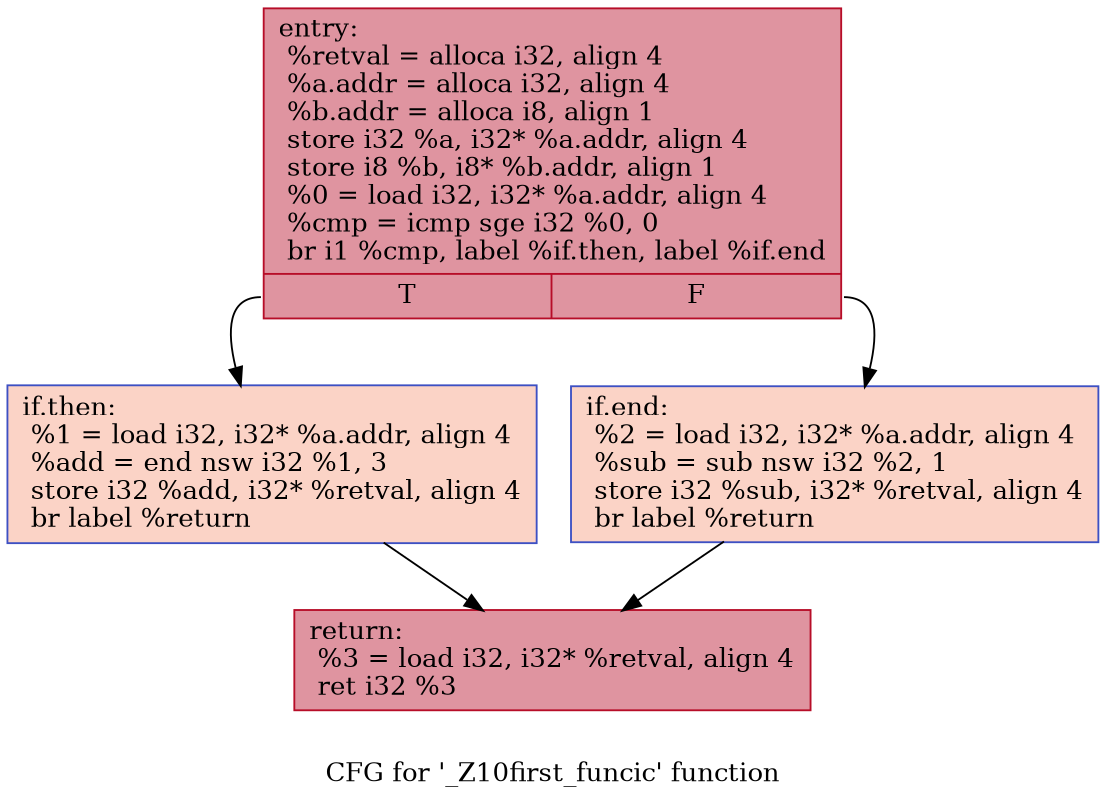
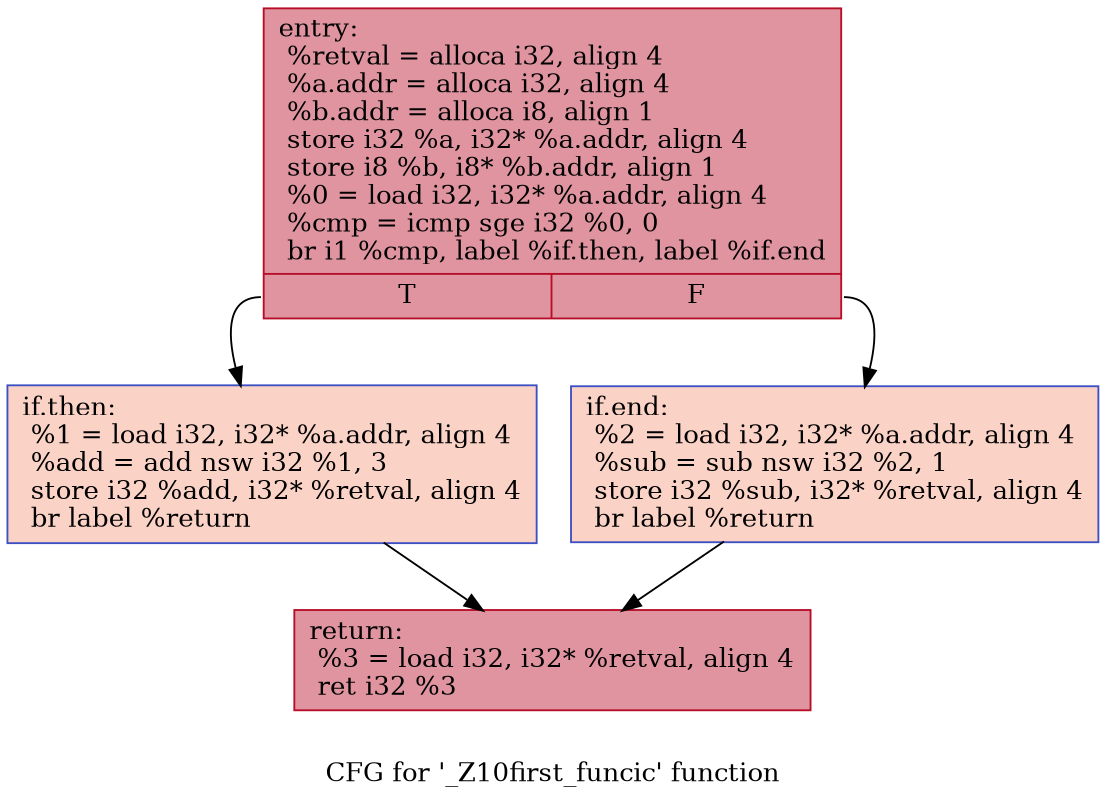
(205, 463) -> (205, 463)
